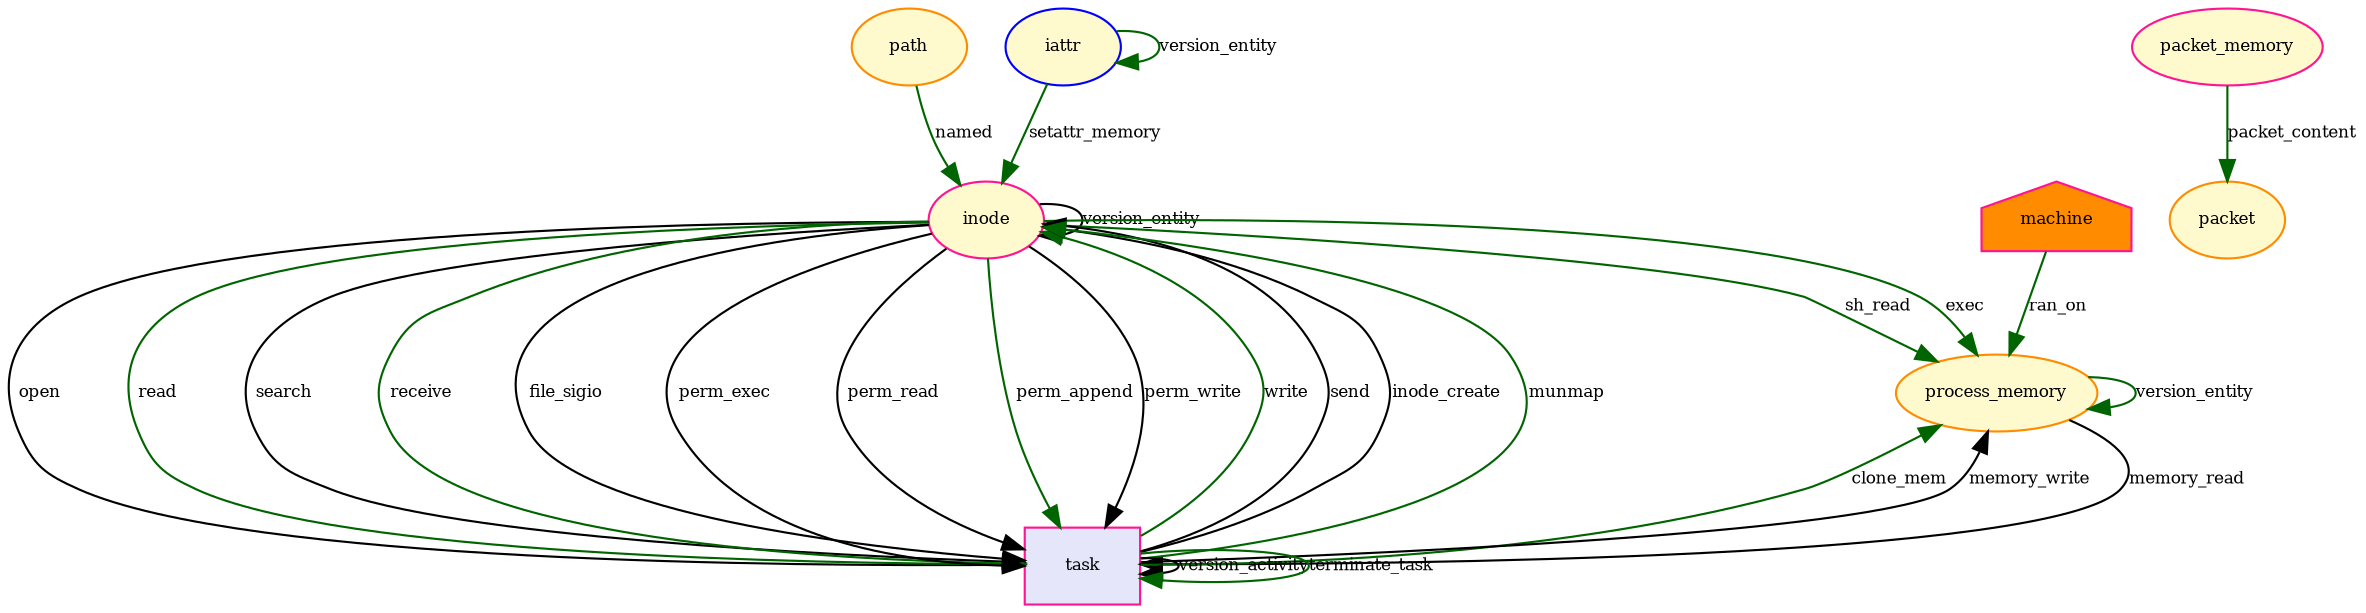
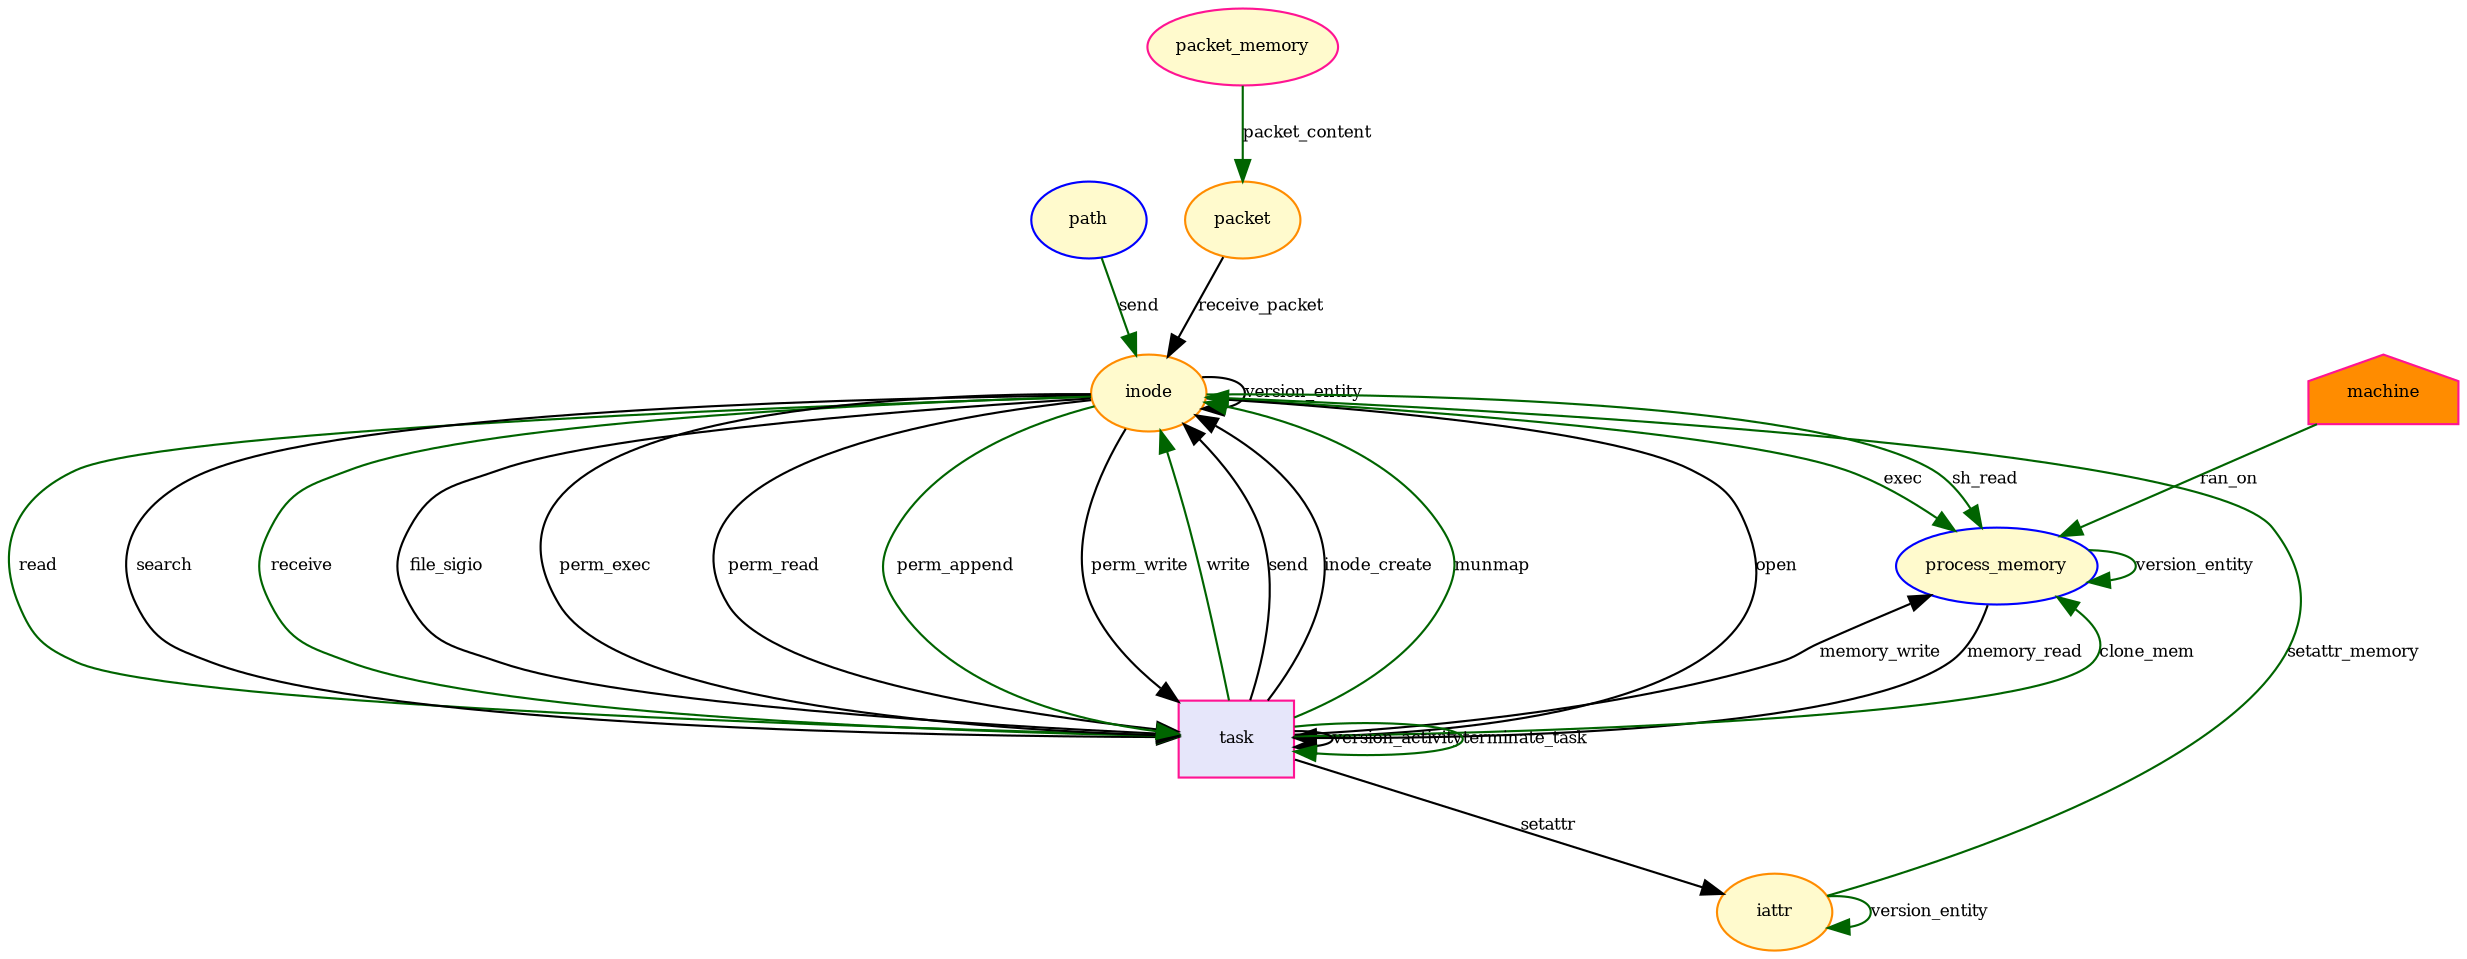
(909, 47) -> (1089, 220)
(1063, 47) -> (1775, 912)
(965, 134) -> (1139, 307)
(986, 220) -> (1149, 393)
none -> (1201, 297)
(1997, 393) -> (1997, 566)
none -> (1499, 823)
